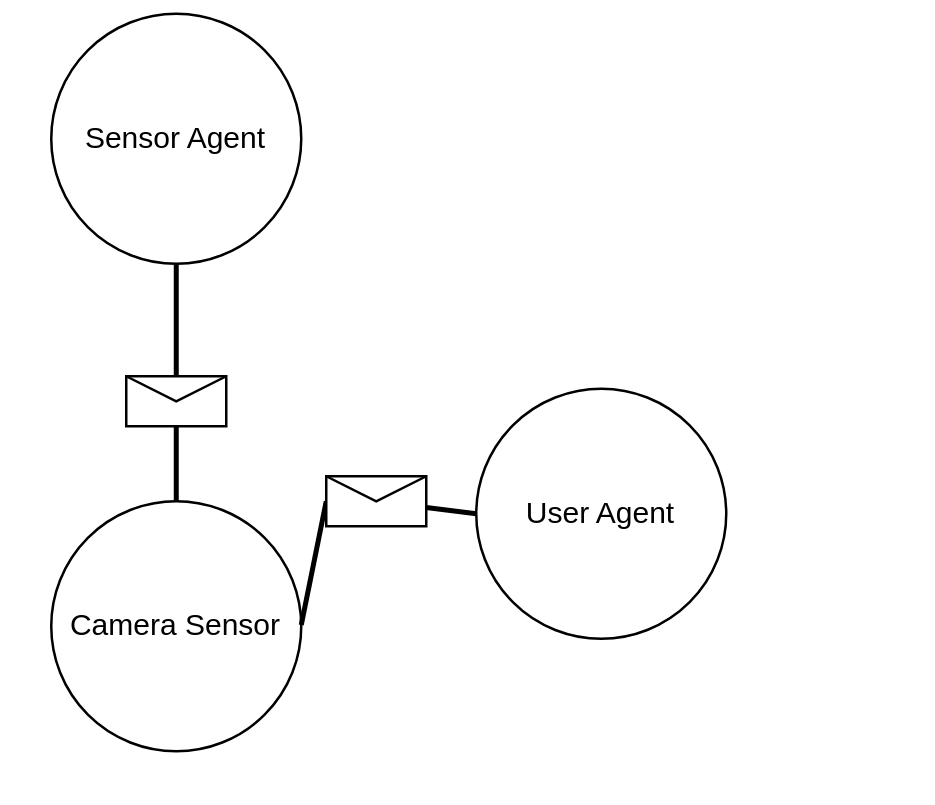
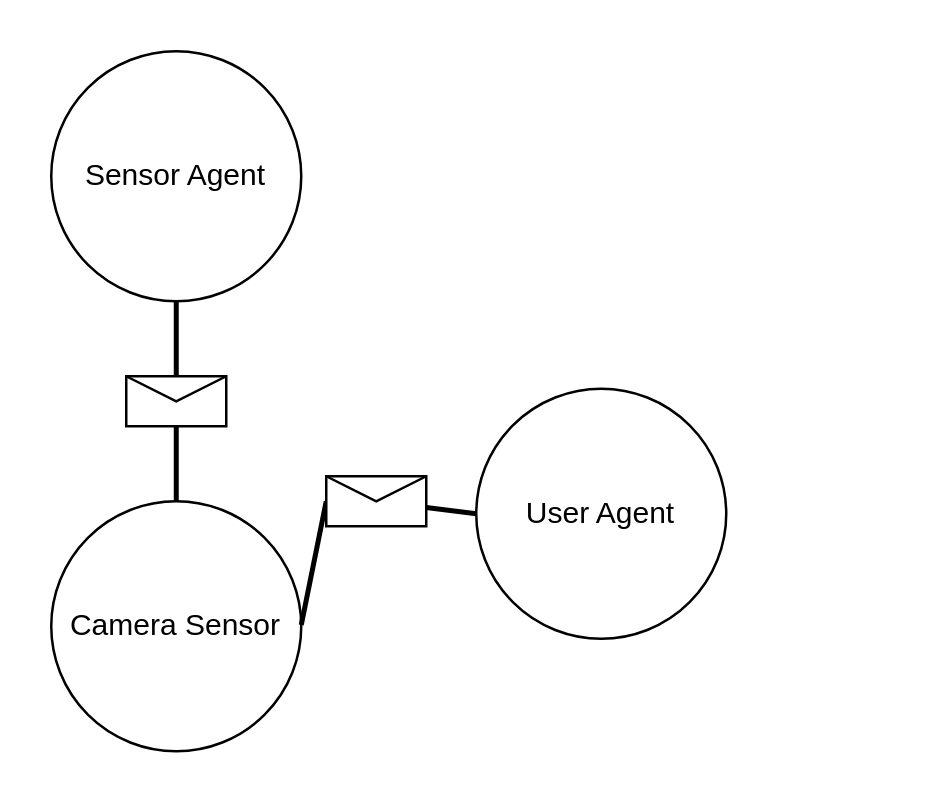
(176, 139) -> (176, 176)
